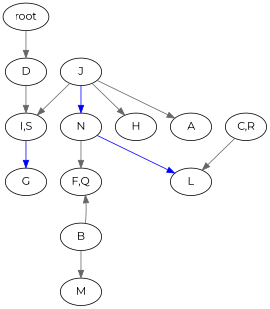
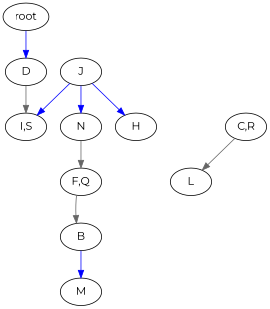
(26, 41) -> (26, 41)
(56, 97) -> (56, 97)
(106, 97) -> (106, 97)
(191, 127) -> none
(132, 153) -> none
(26, 182) -> none
(86, 213) -> (76, 205)
(81, 261) -> (81, 261)
